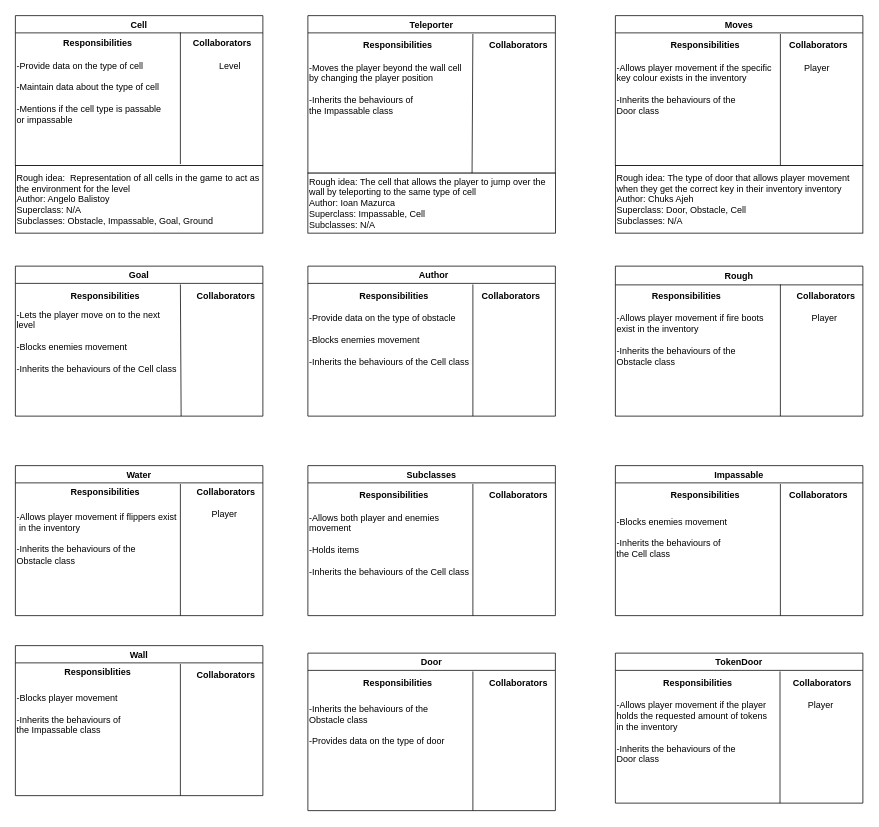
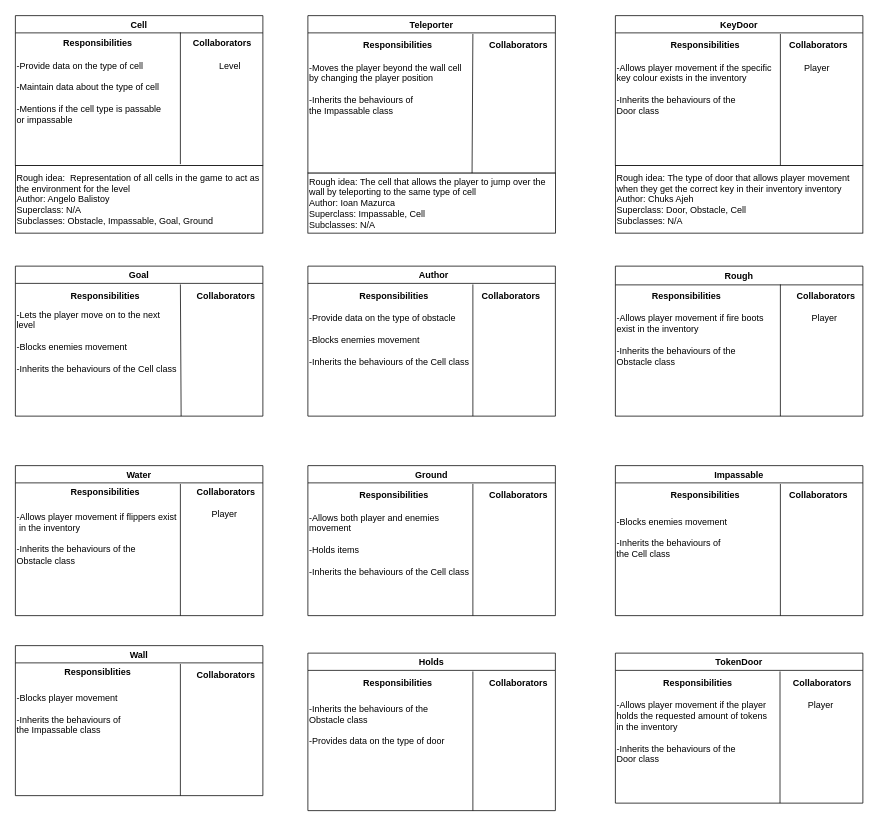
(739, 24) -> (739, 24)
(431, 474) -> (431, 474)
(431, 662) -> (431, 662)
